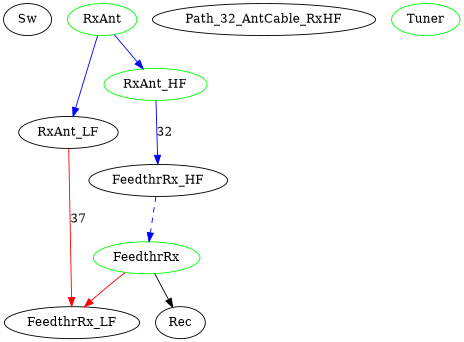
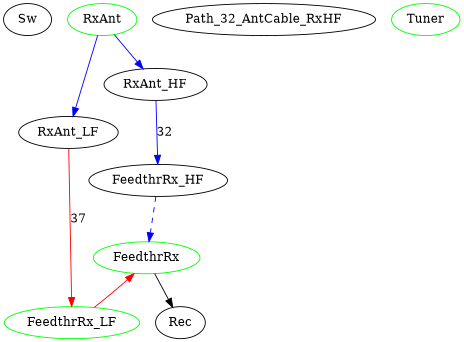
(156, 84) -> (156, 84)
(108, 286) -> (111, 294)
(72, 323) -> (72, 323)
